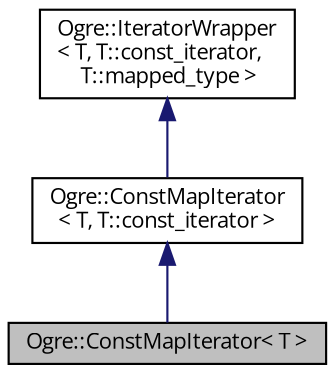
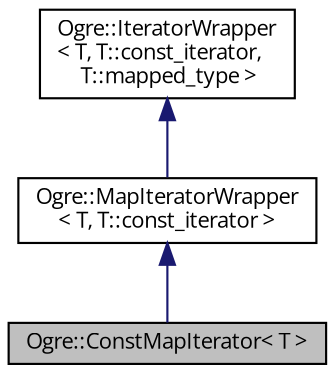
(167, 211) -> (167, 211)
